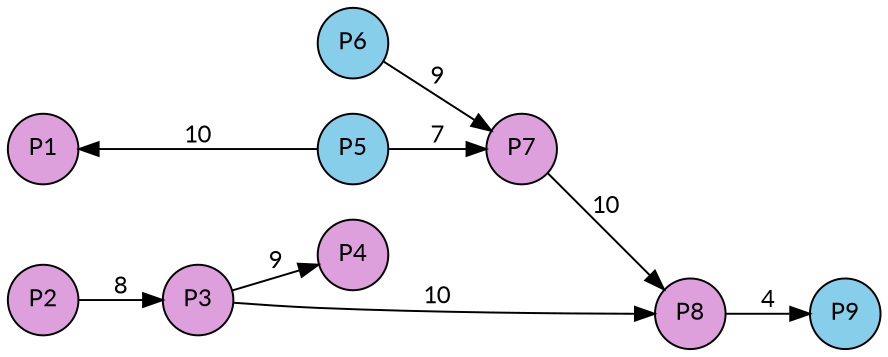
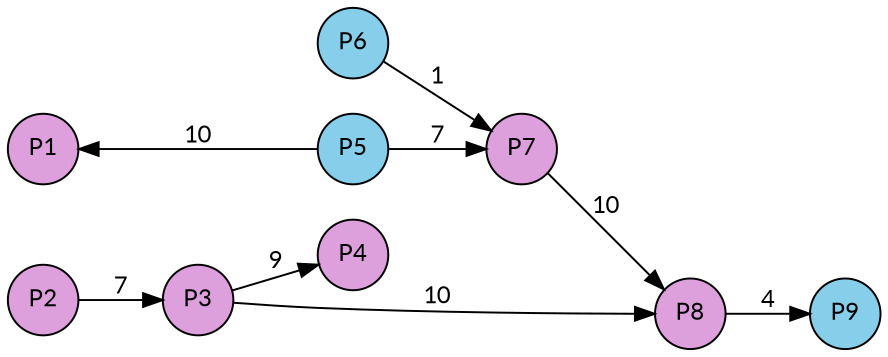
(437, 77) -> (437, 77)
(121, 287) -> (121, 287)
